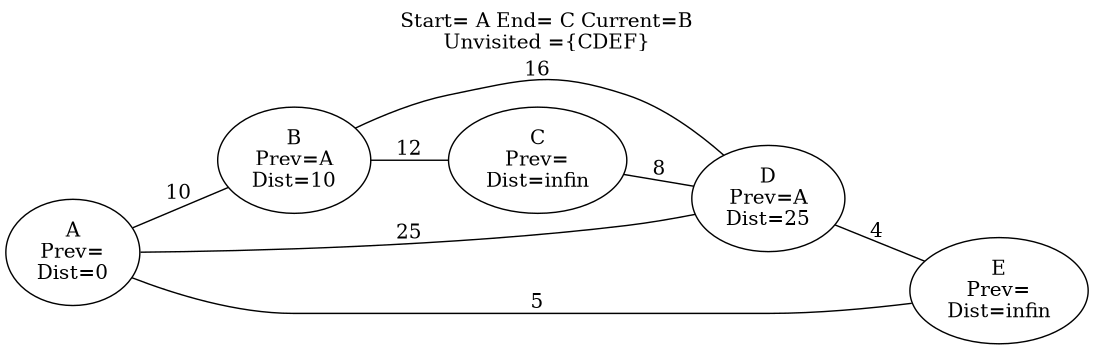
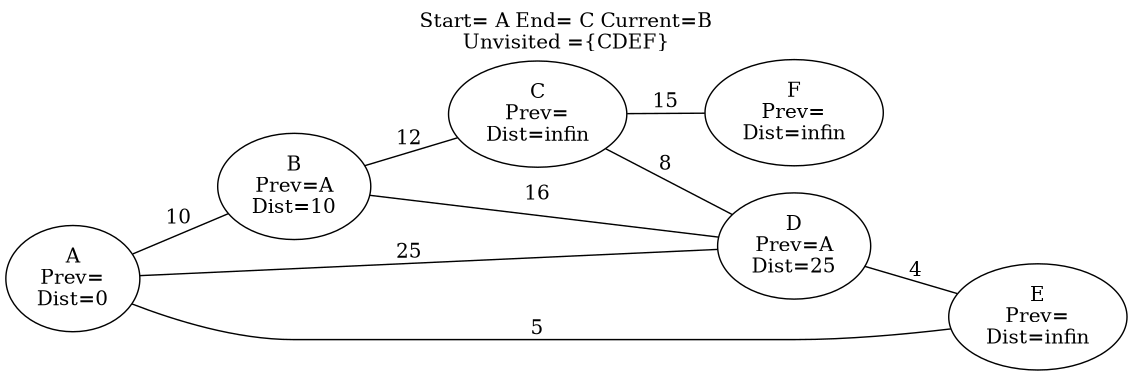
none -> (794, 113)
